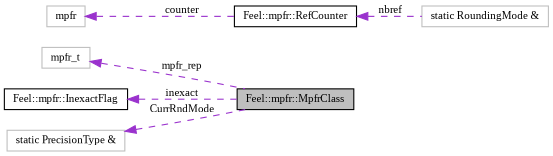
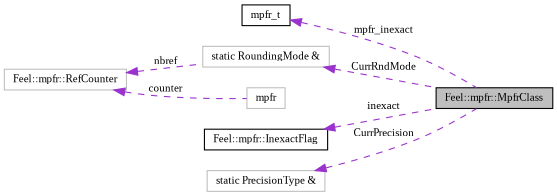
(165, 16) -> (186, 98)
(295, 16) -> (65, 80)
(66, 58) -> (266, 15)
(181, 66) -> (383, 30)
none -> (386, 78)
(181, 110) -> (383, 134)
